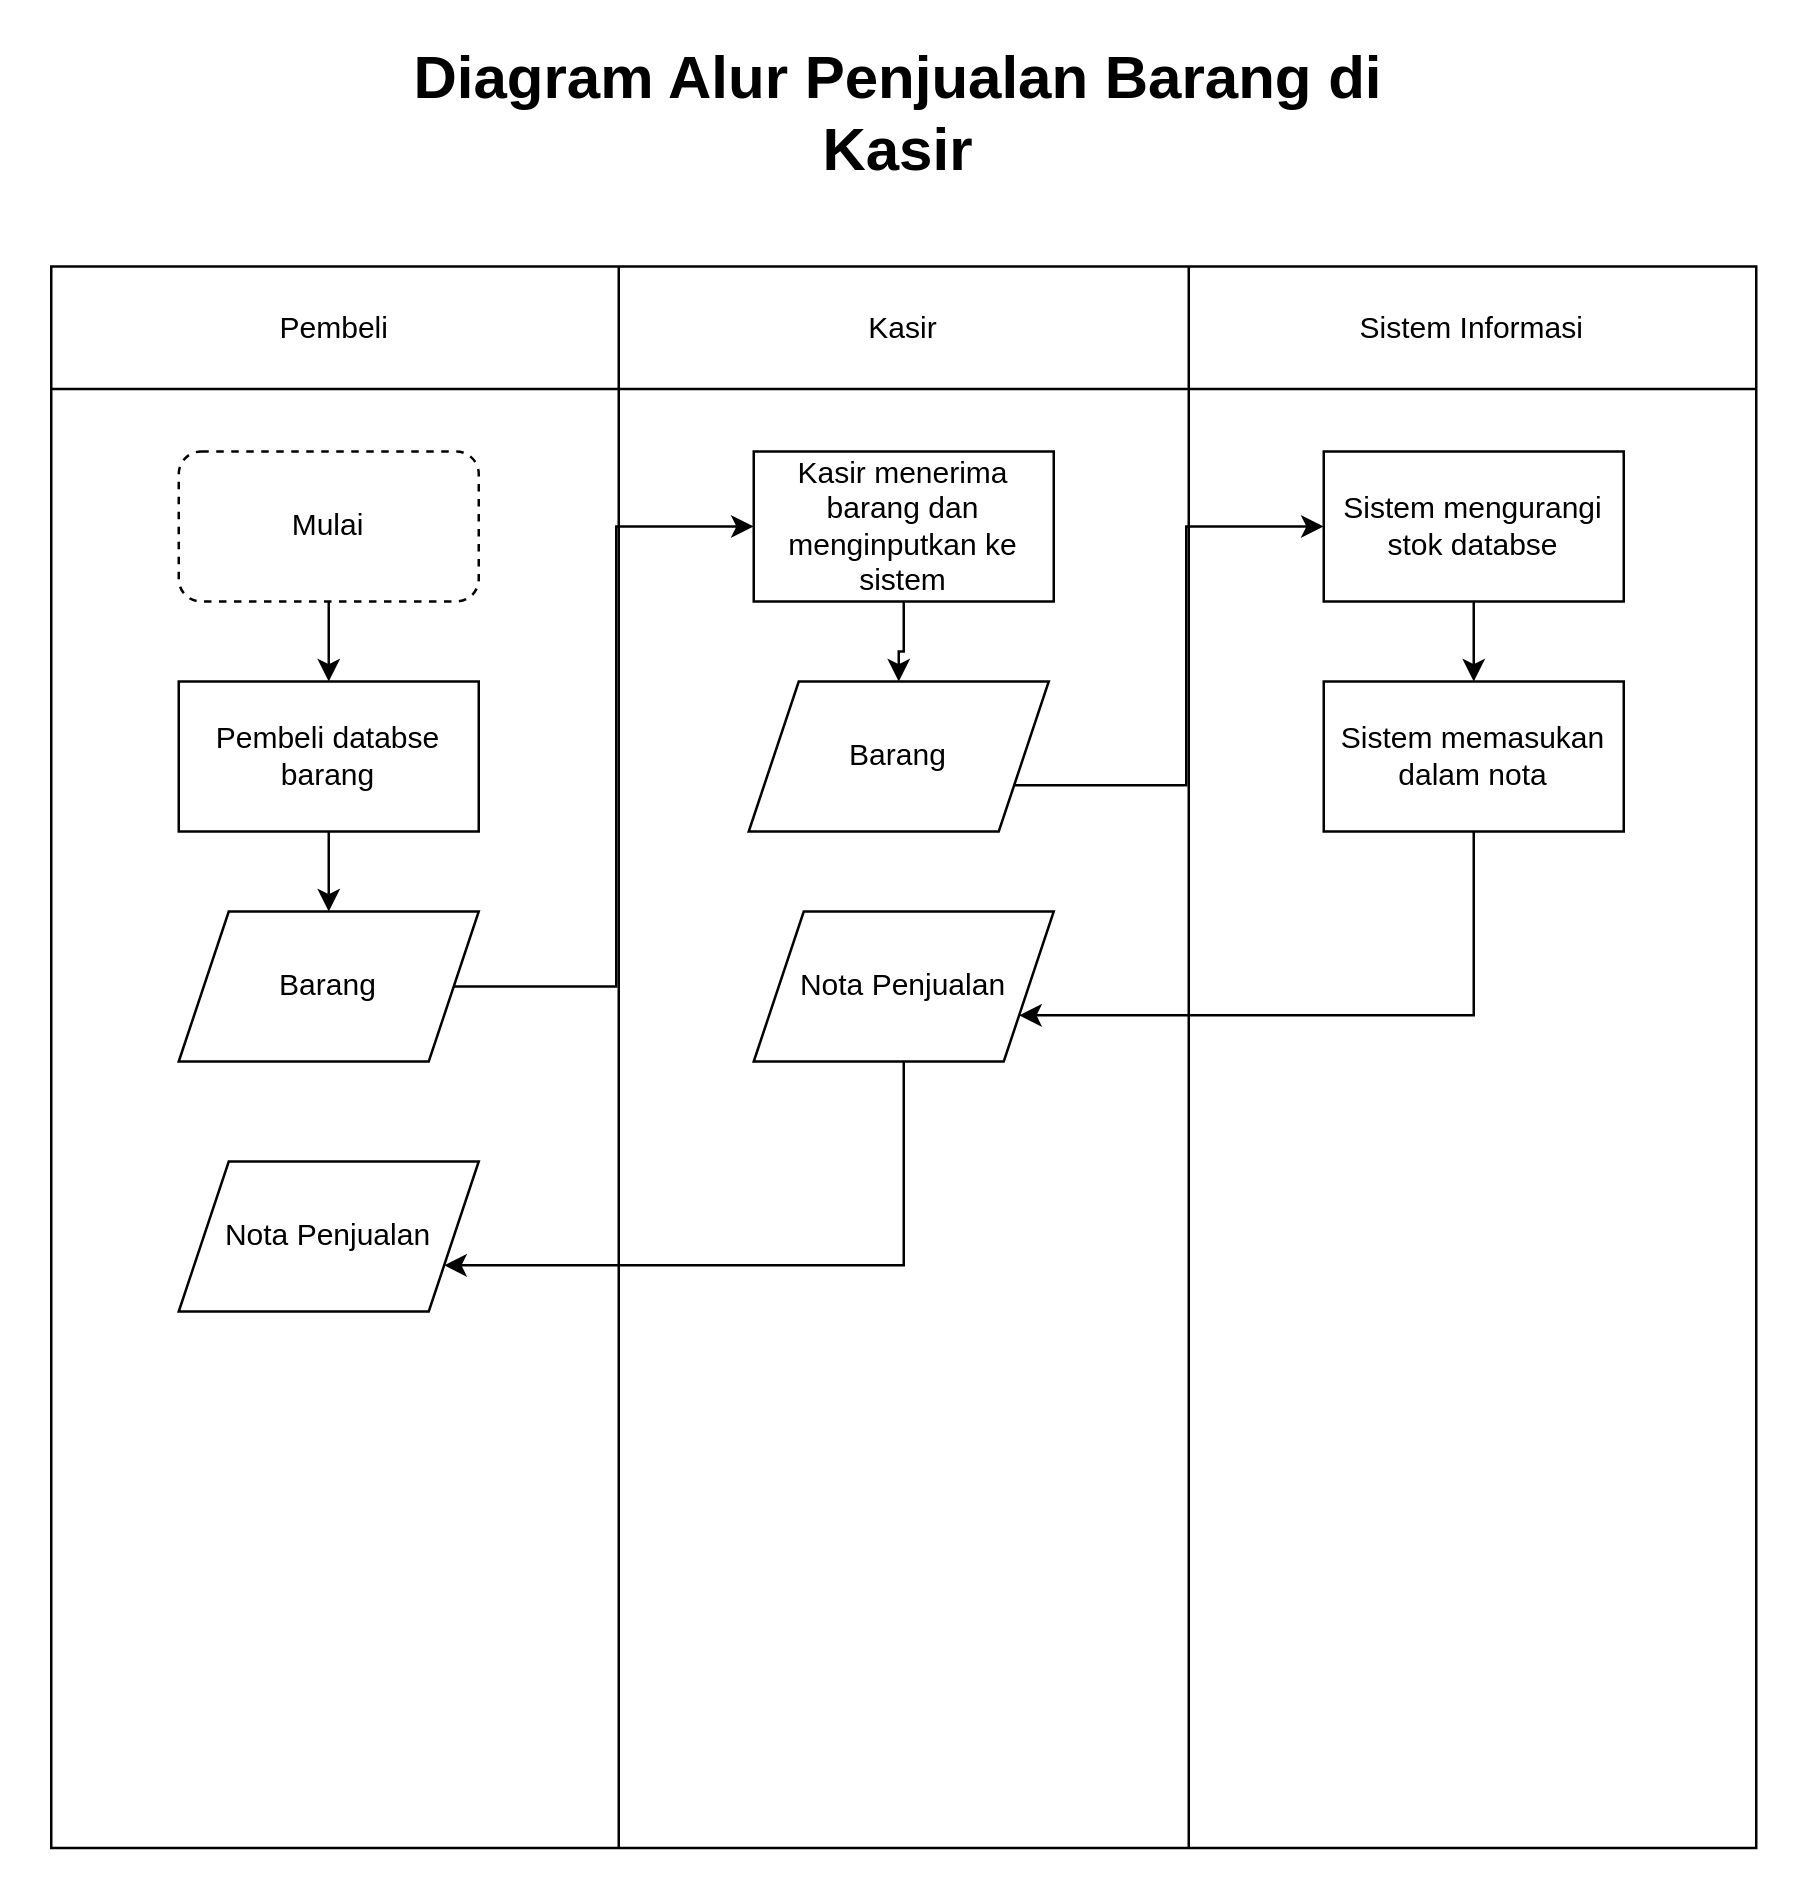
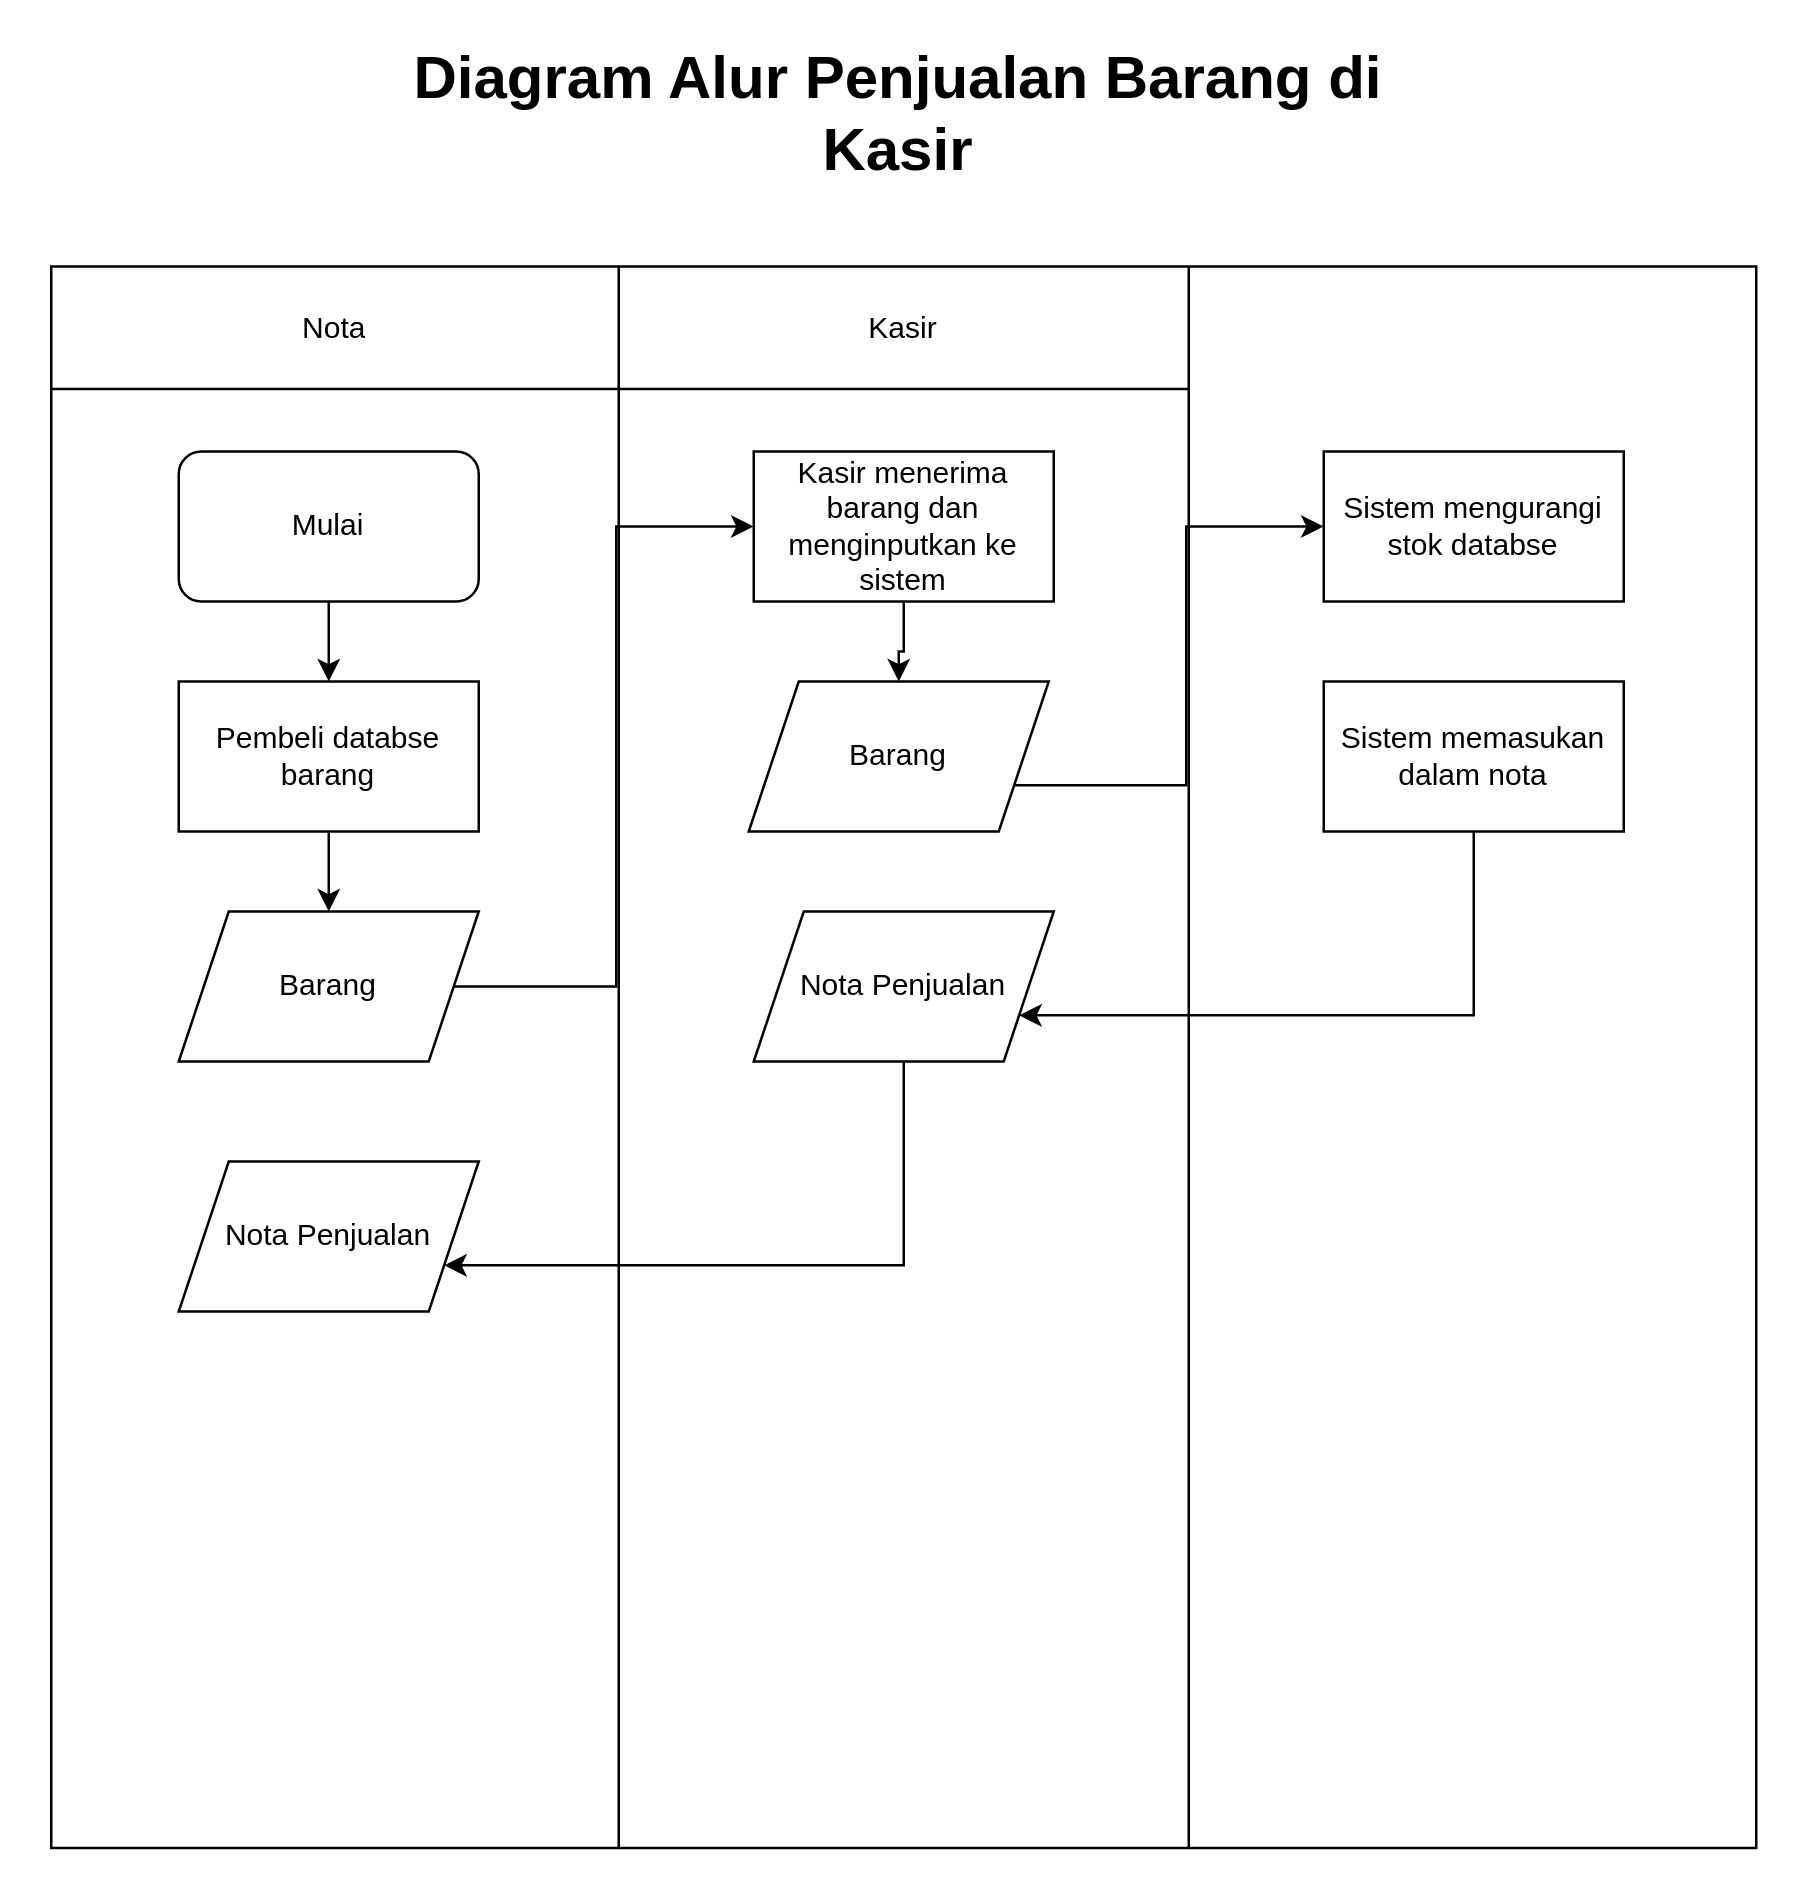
(1473, 328) -> none
(335, 329) -> (335, 329)
(329, 526) -> (329, 526)
(1474, 649) -> none
